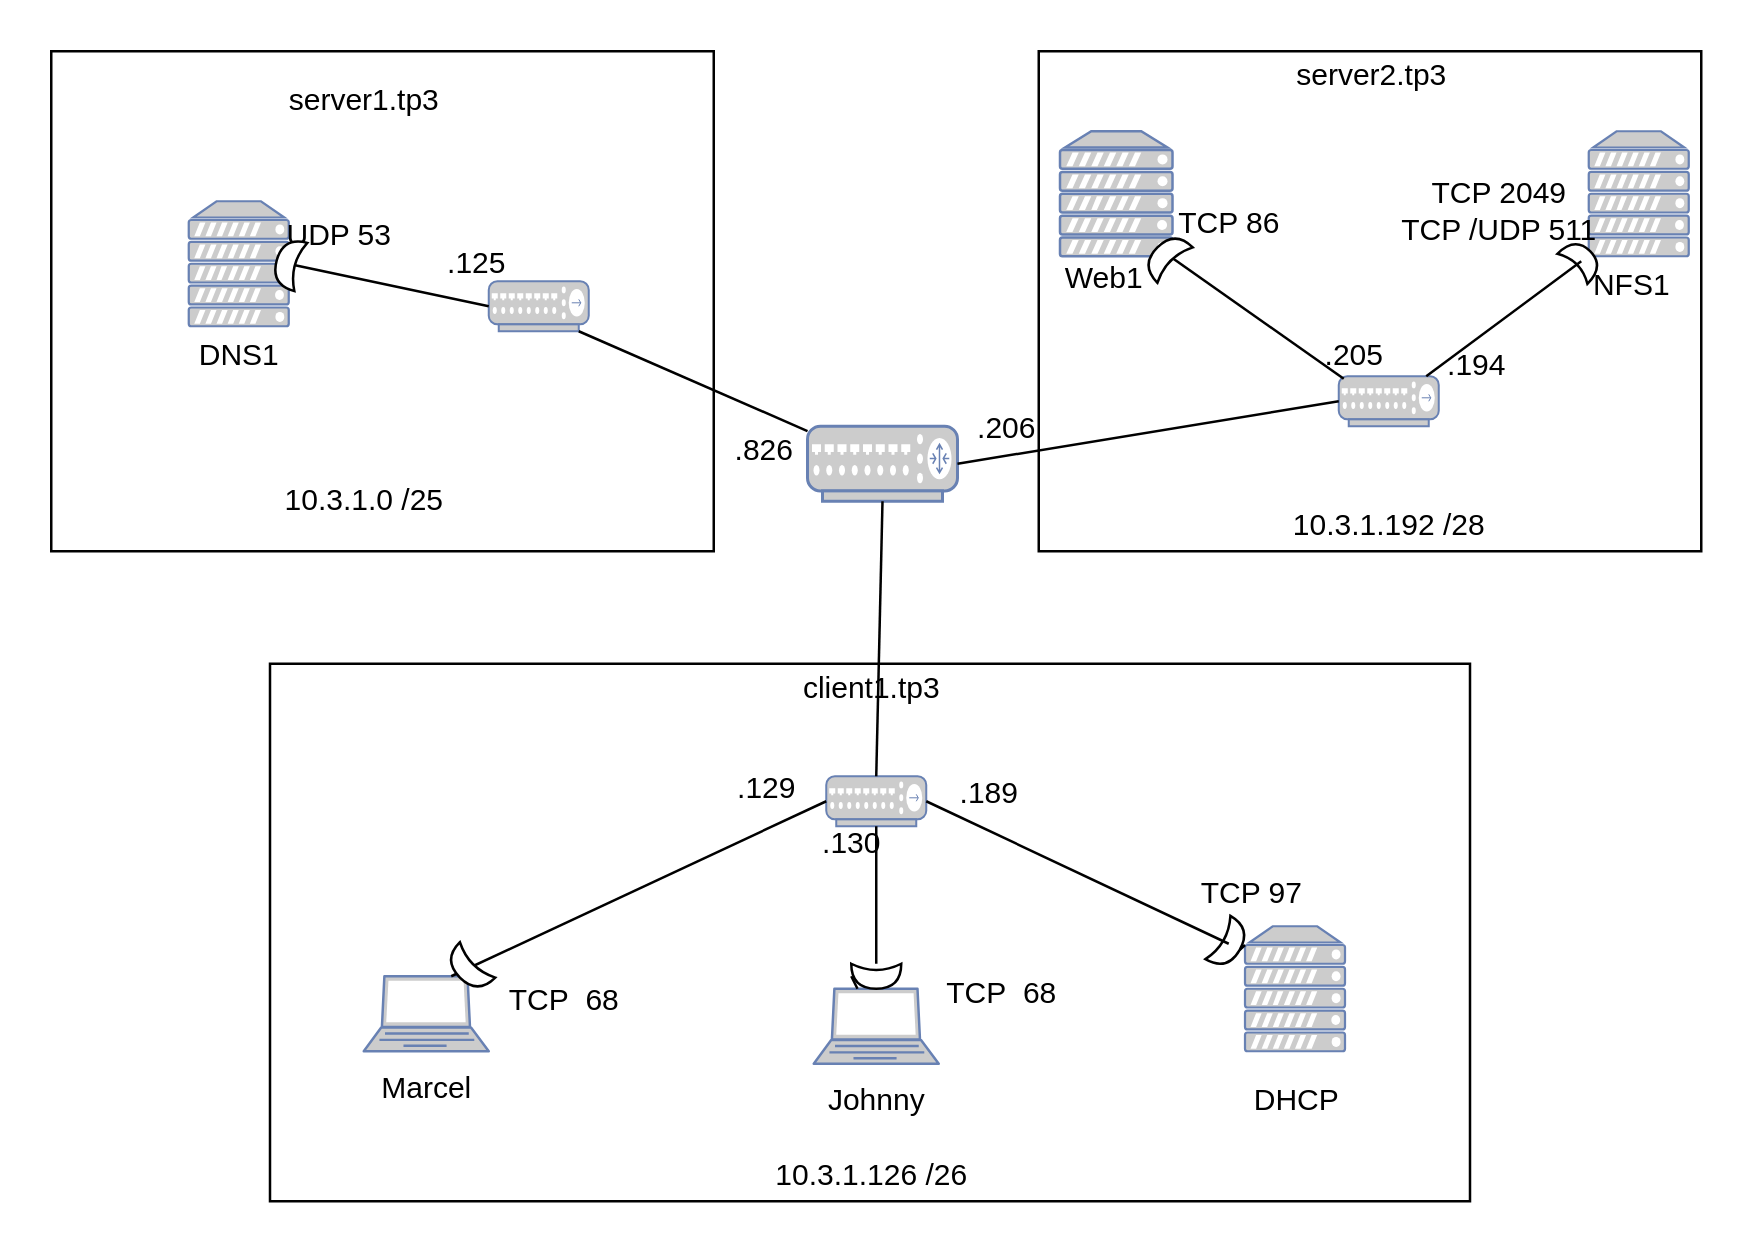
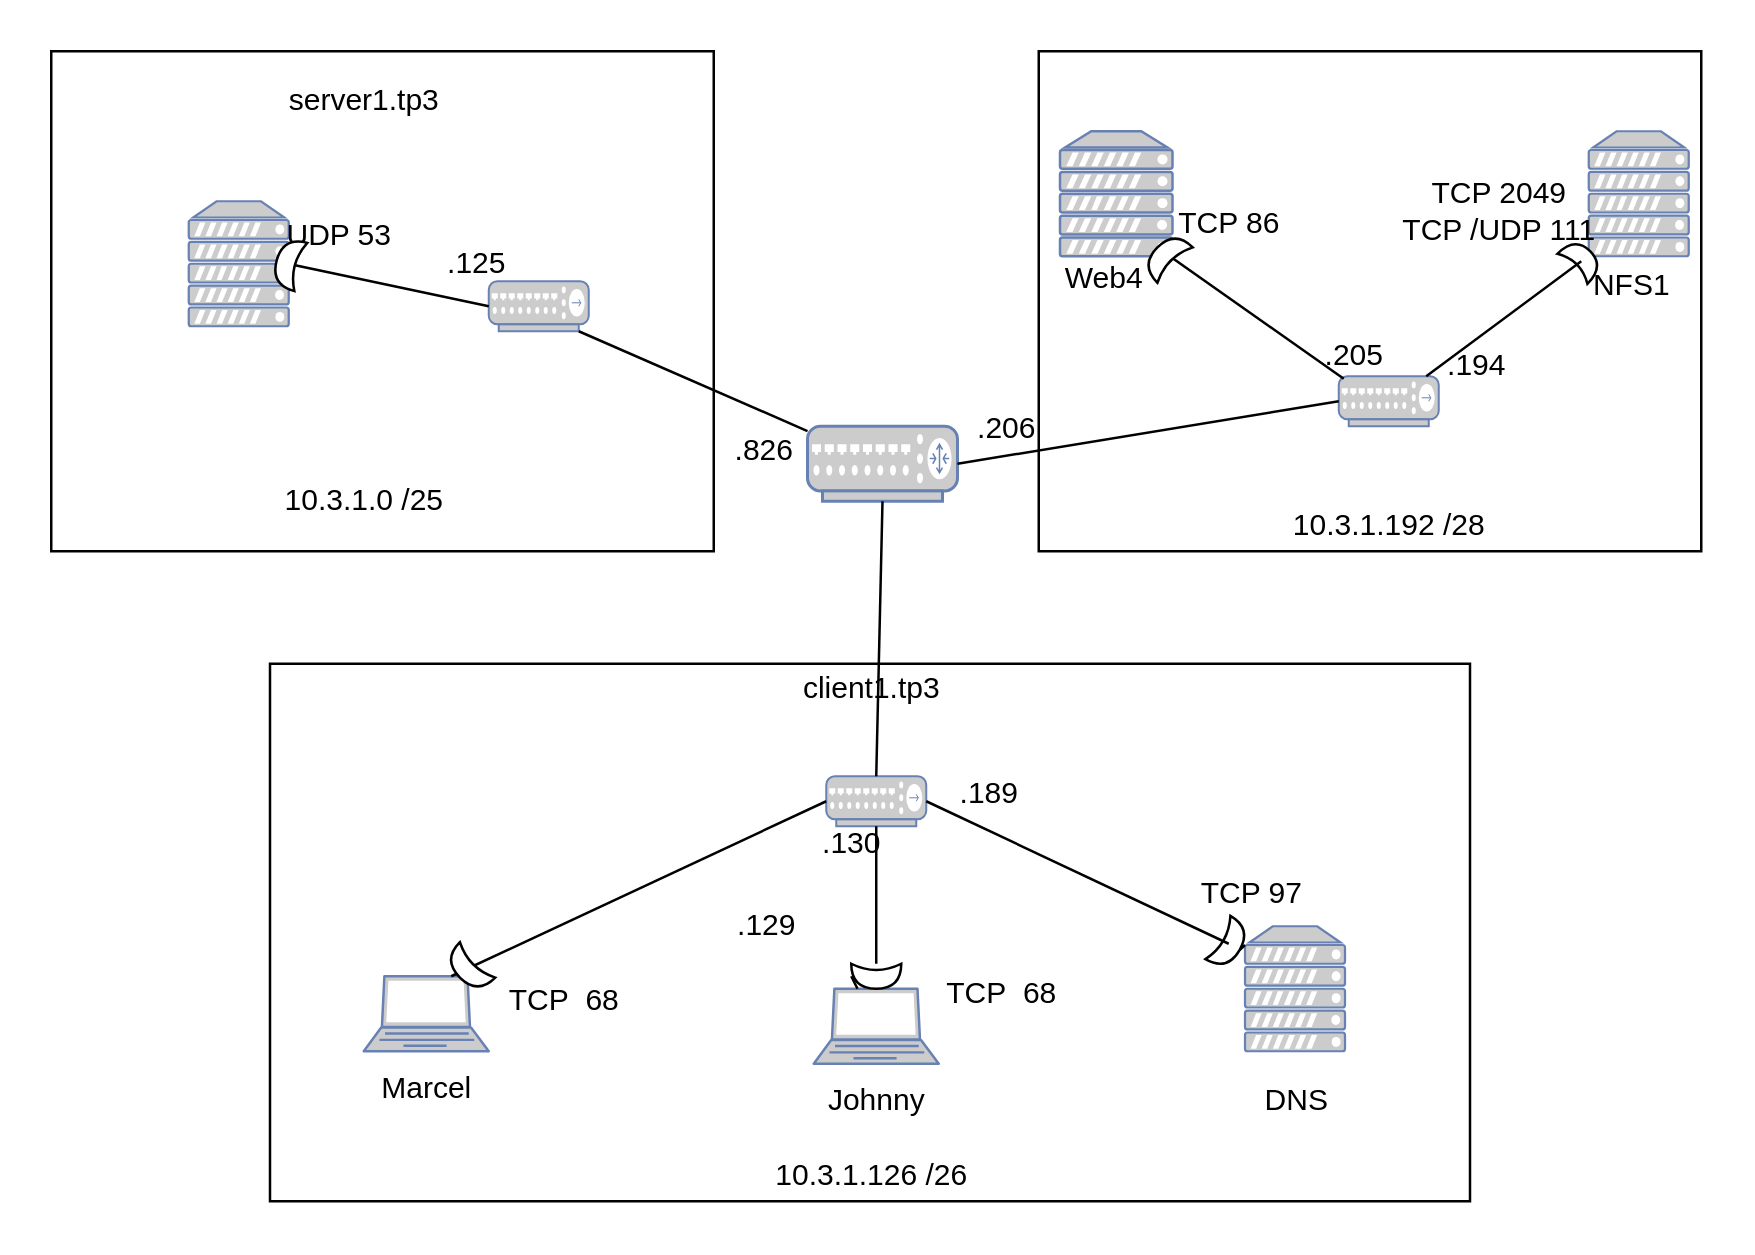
(1370, 76) -> none
(1500, 211) -> (1500, 211)
(1105, 279) -> (1105, 279)
(239, 356) -> none
(766, 789) -> (766, 926)
(1298, 1101) -> (1298, 1101)
